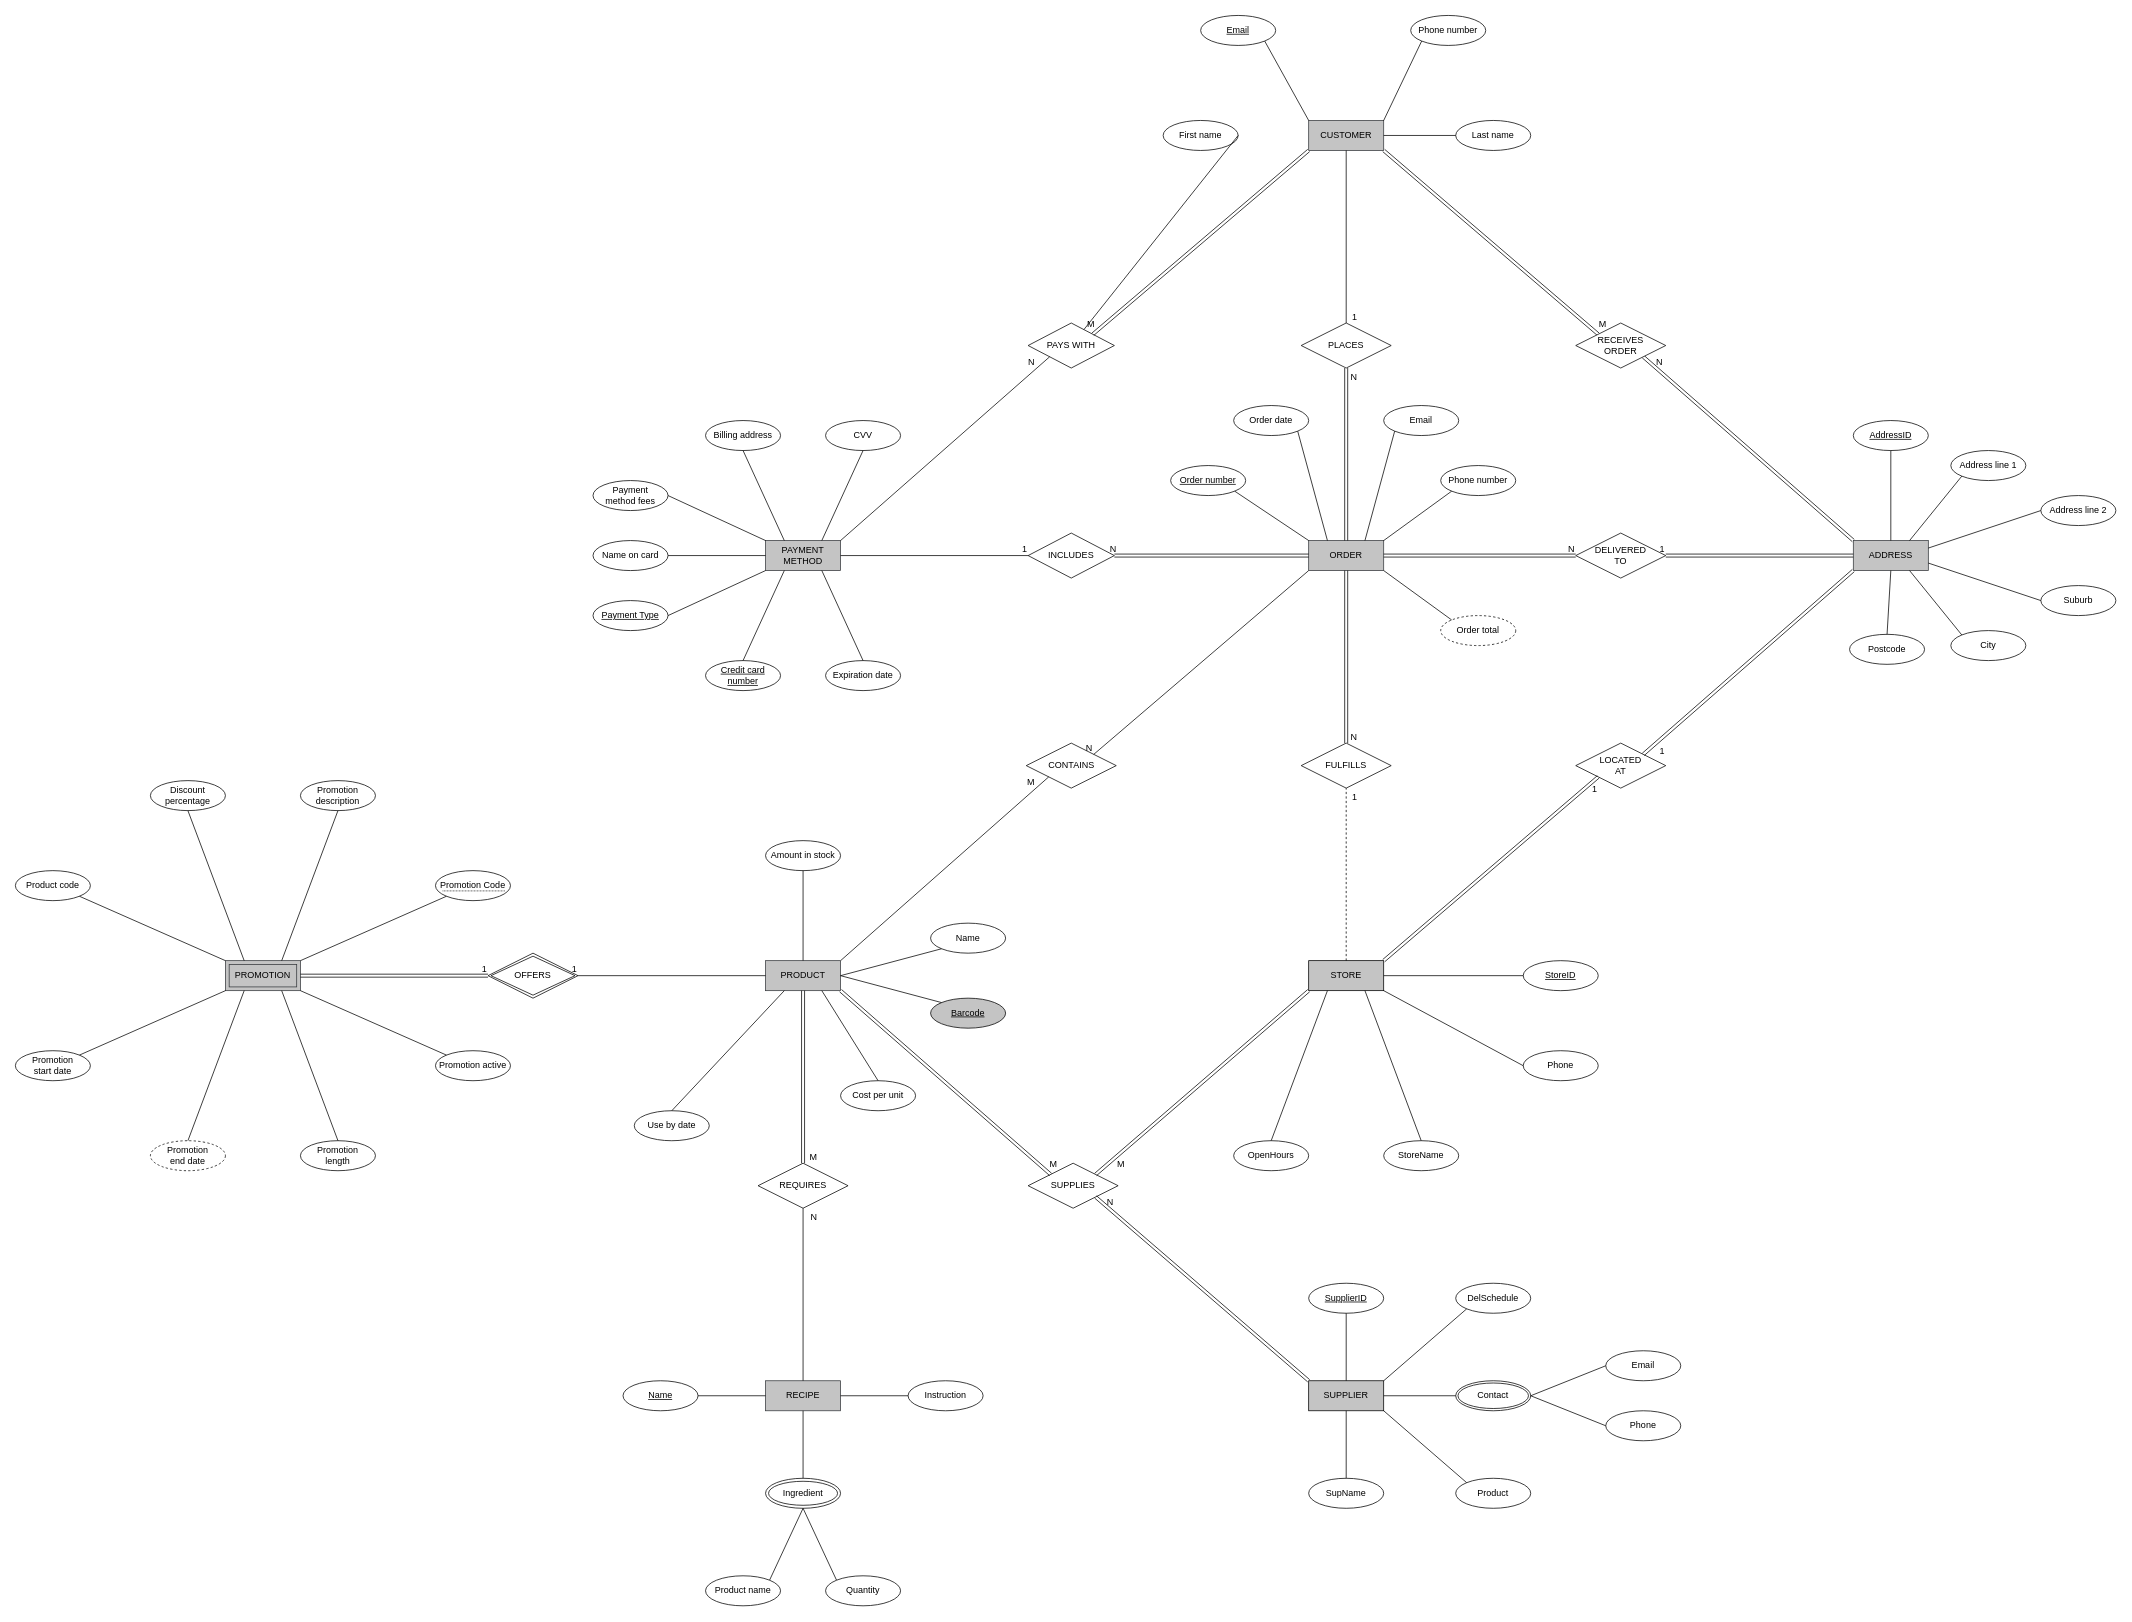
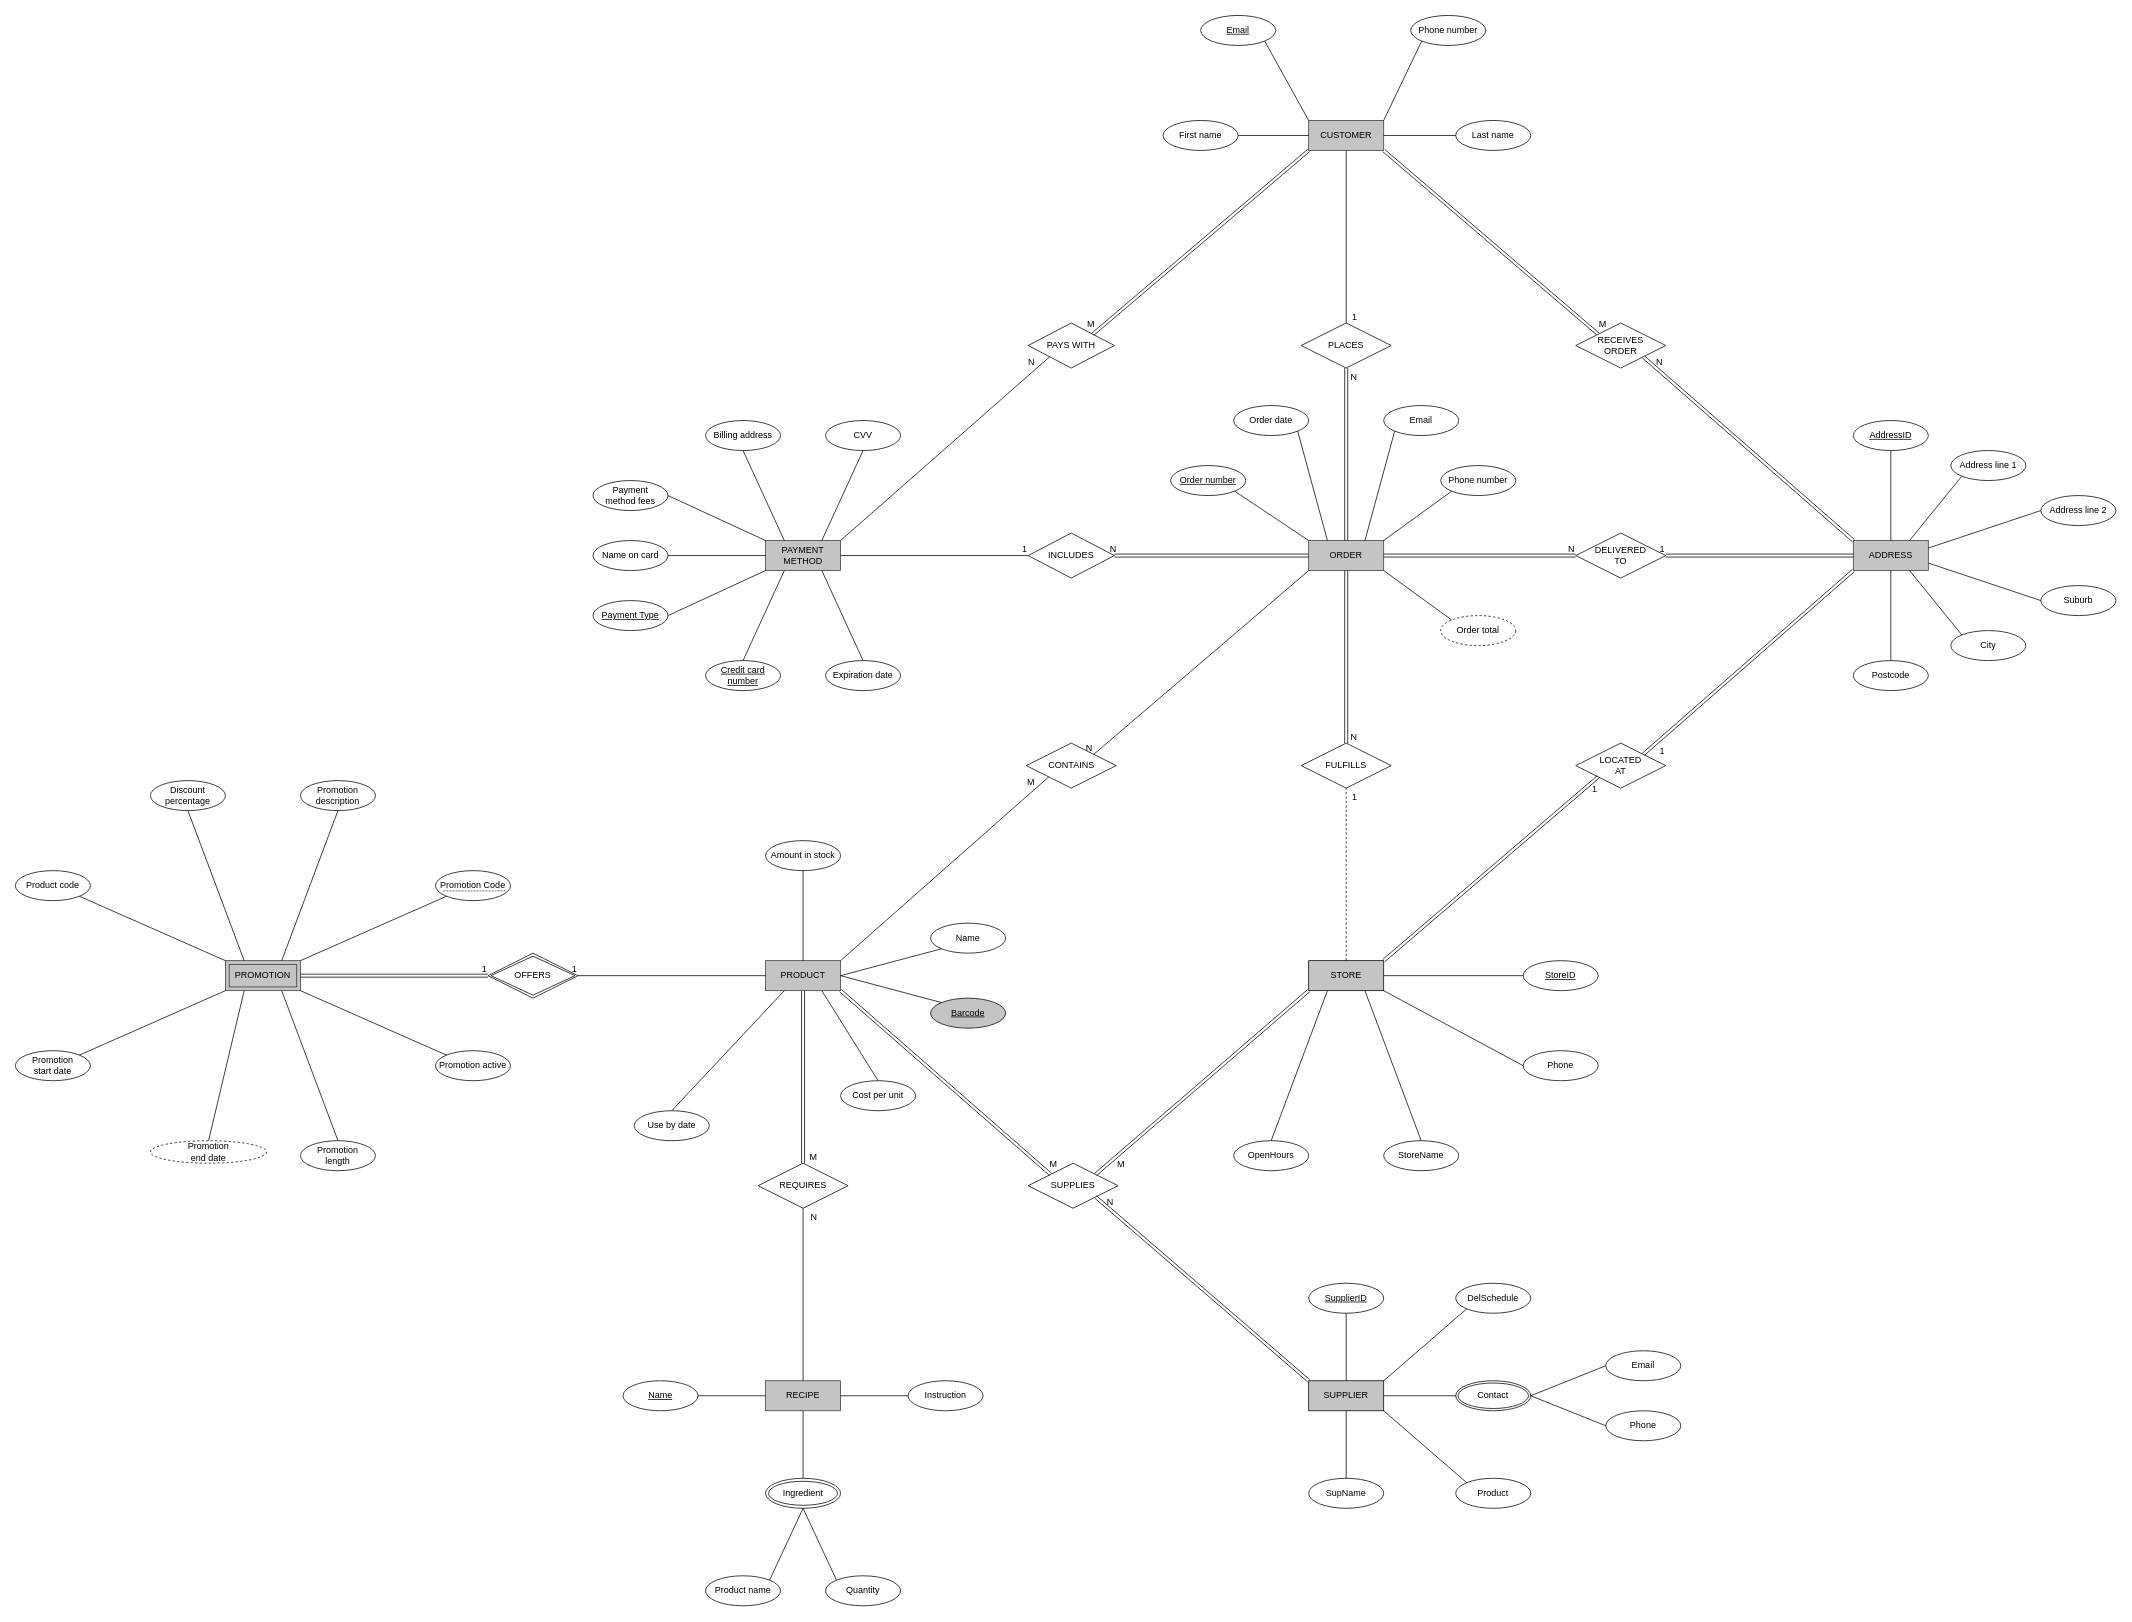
(1161, 232) -> (1273, 135)
(1887, 649) -> (1890, 675)
(188, 1155) -> (209, 1152)
